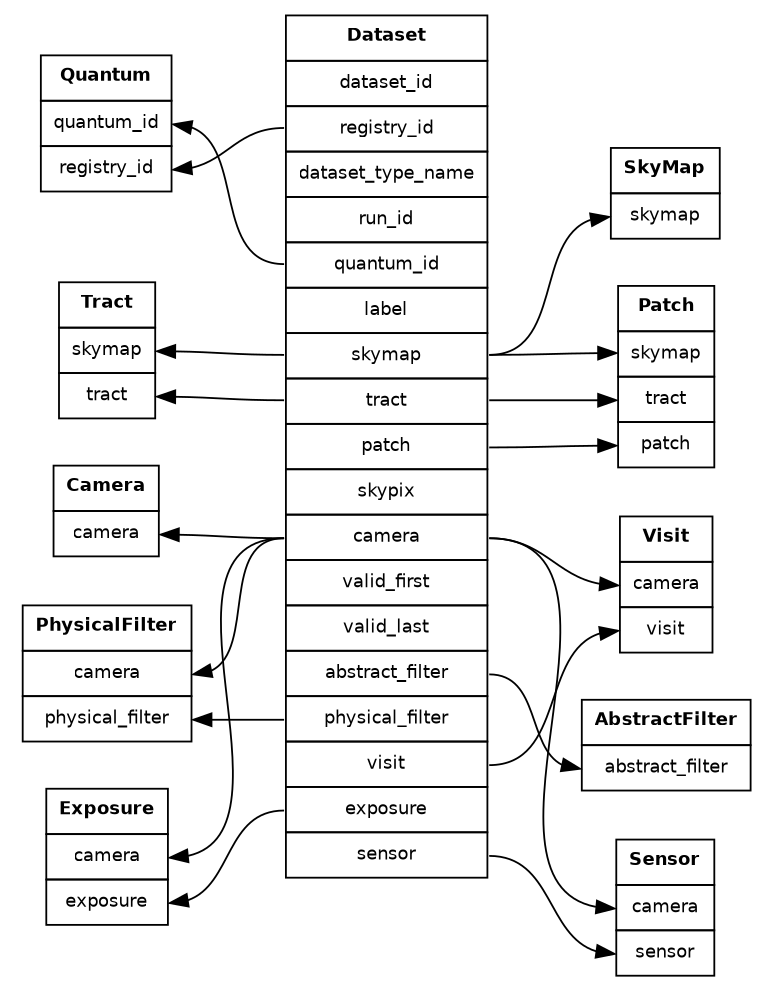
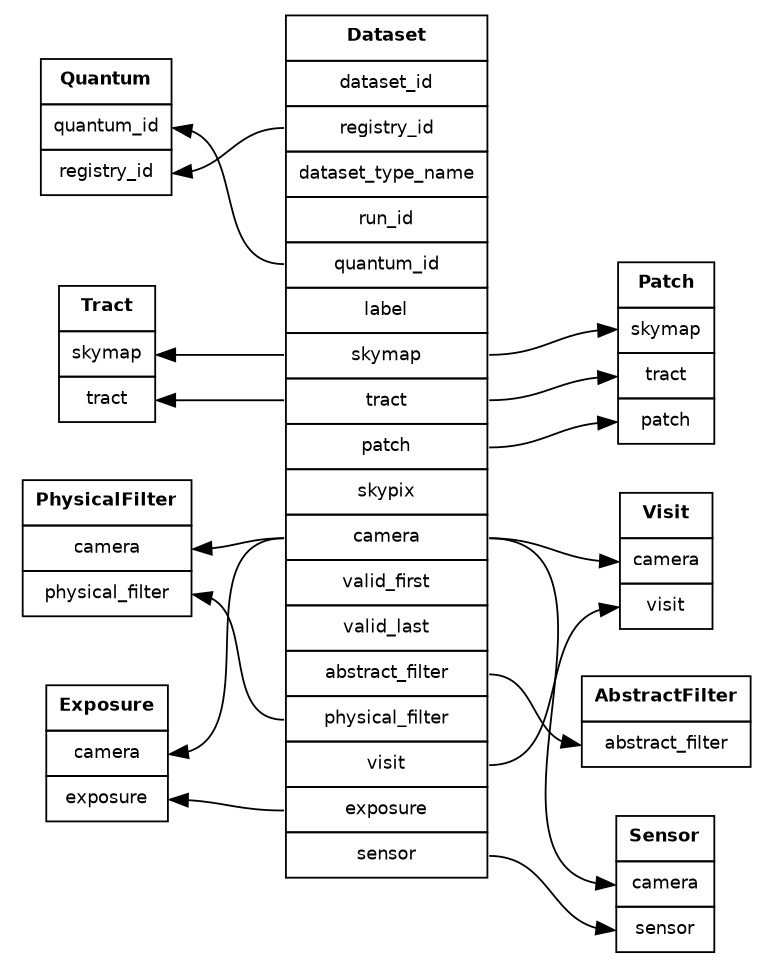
(665, 193) -> none
(106, 511) -> none
